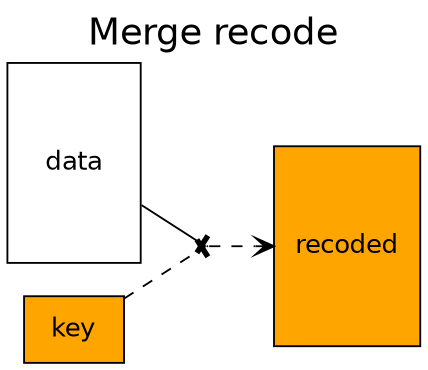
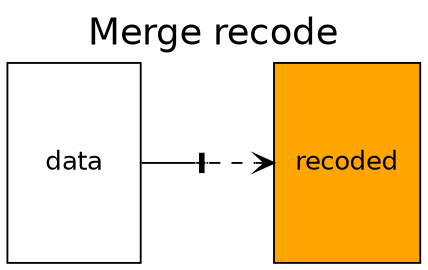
(74, 330) -> none
